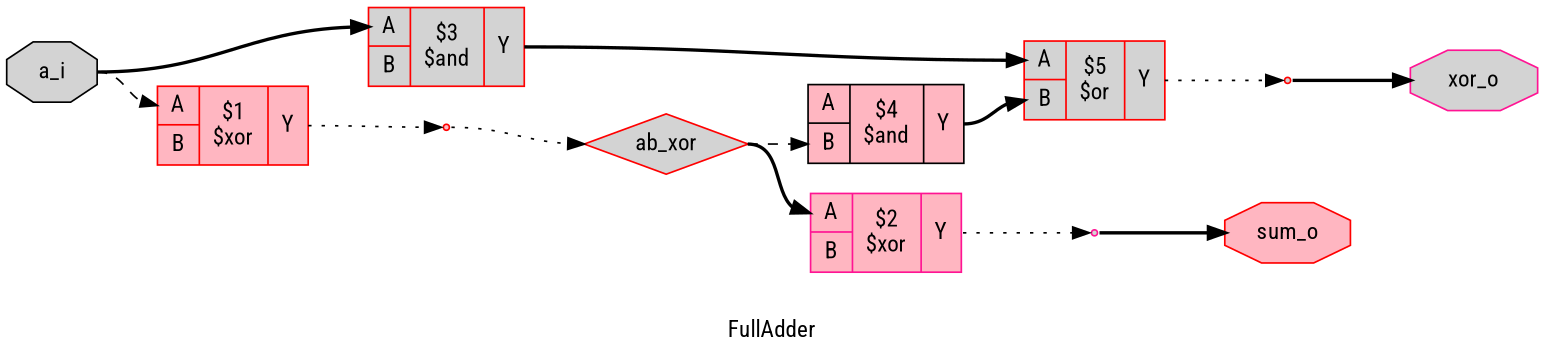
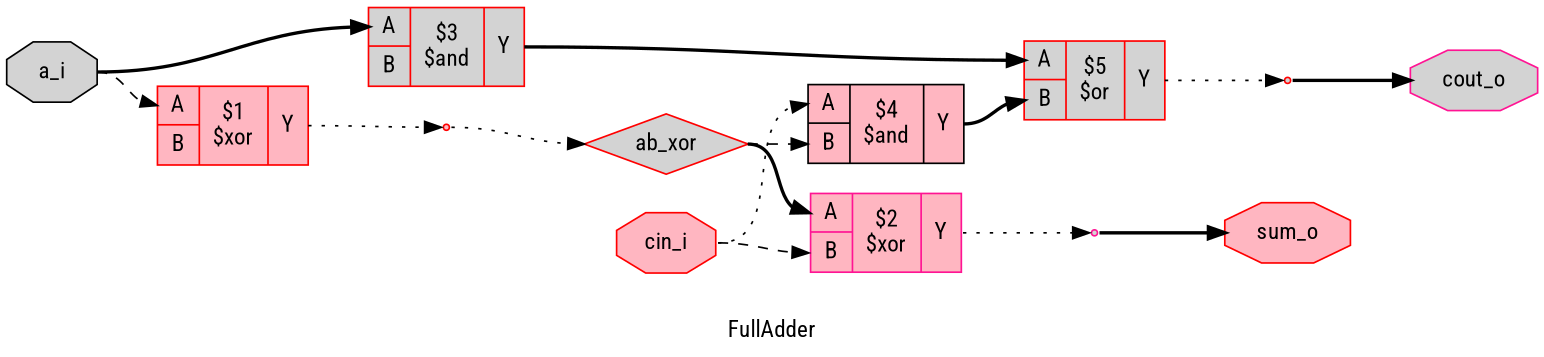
(1474, 80) -> (1474, 80)
none -> (666, 243)
